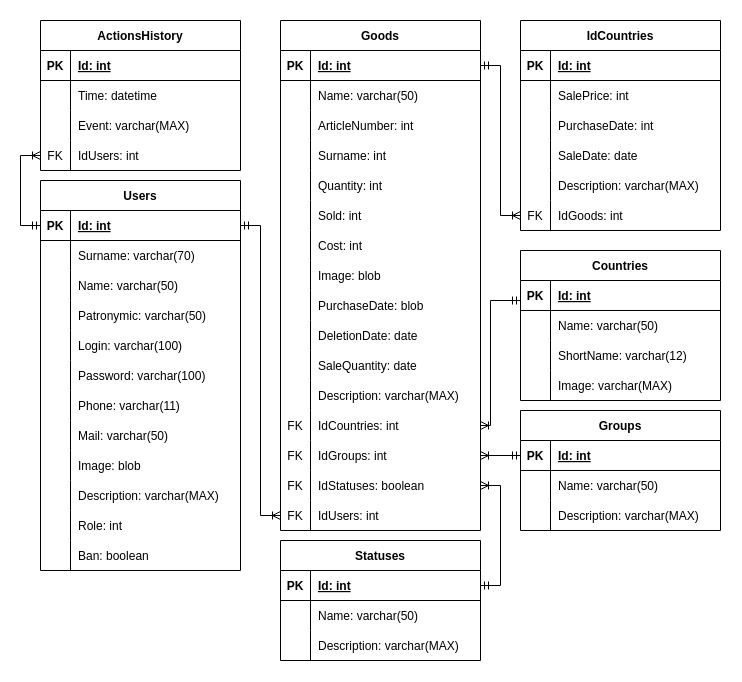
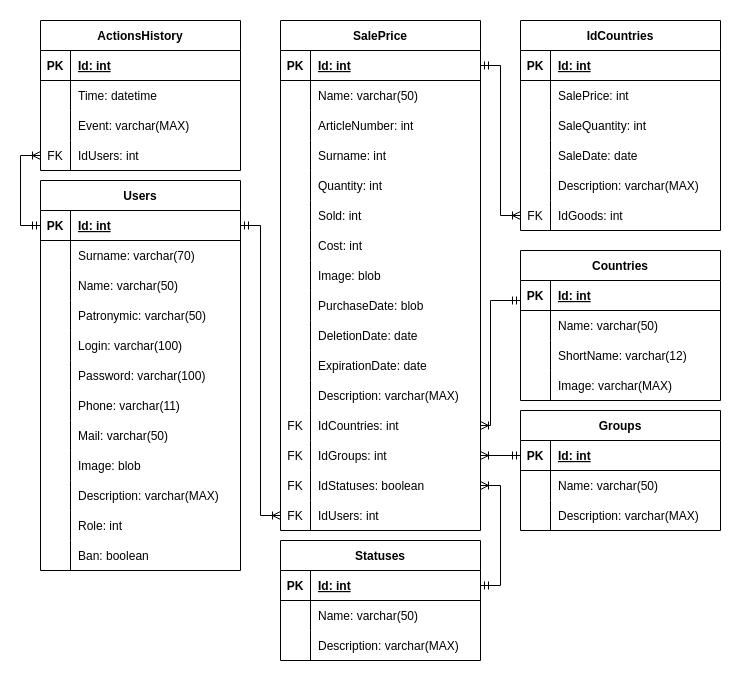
(380, 36) -> (380, 36)
(610, 126) -> (607, 126)
(372, 366) -> (379, 366)
